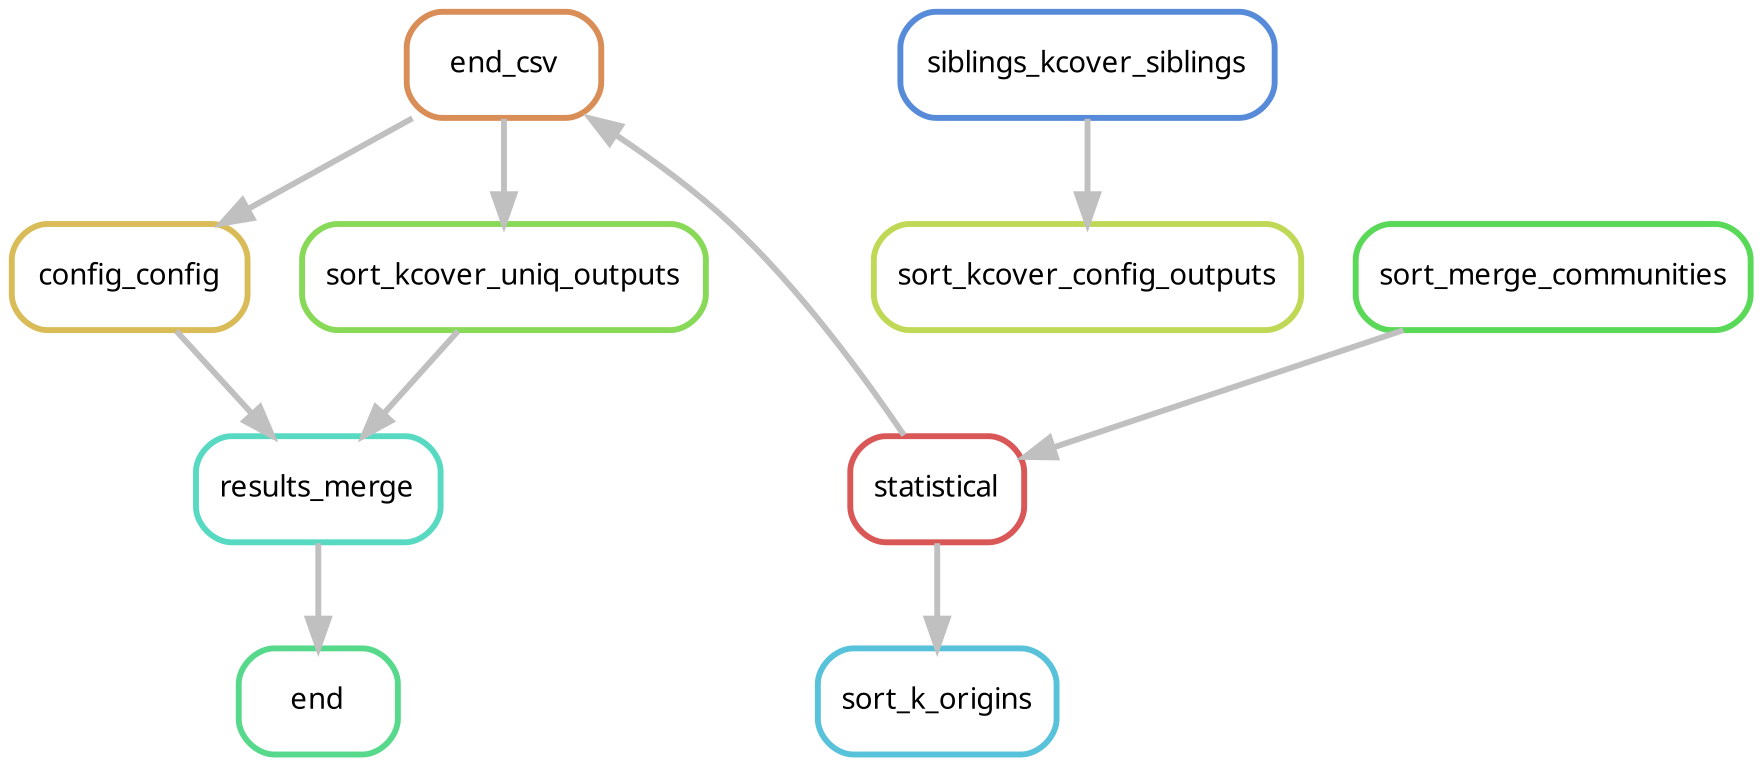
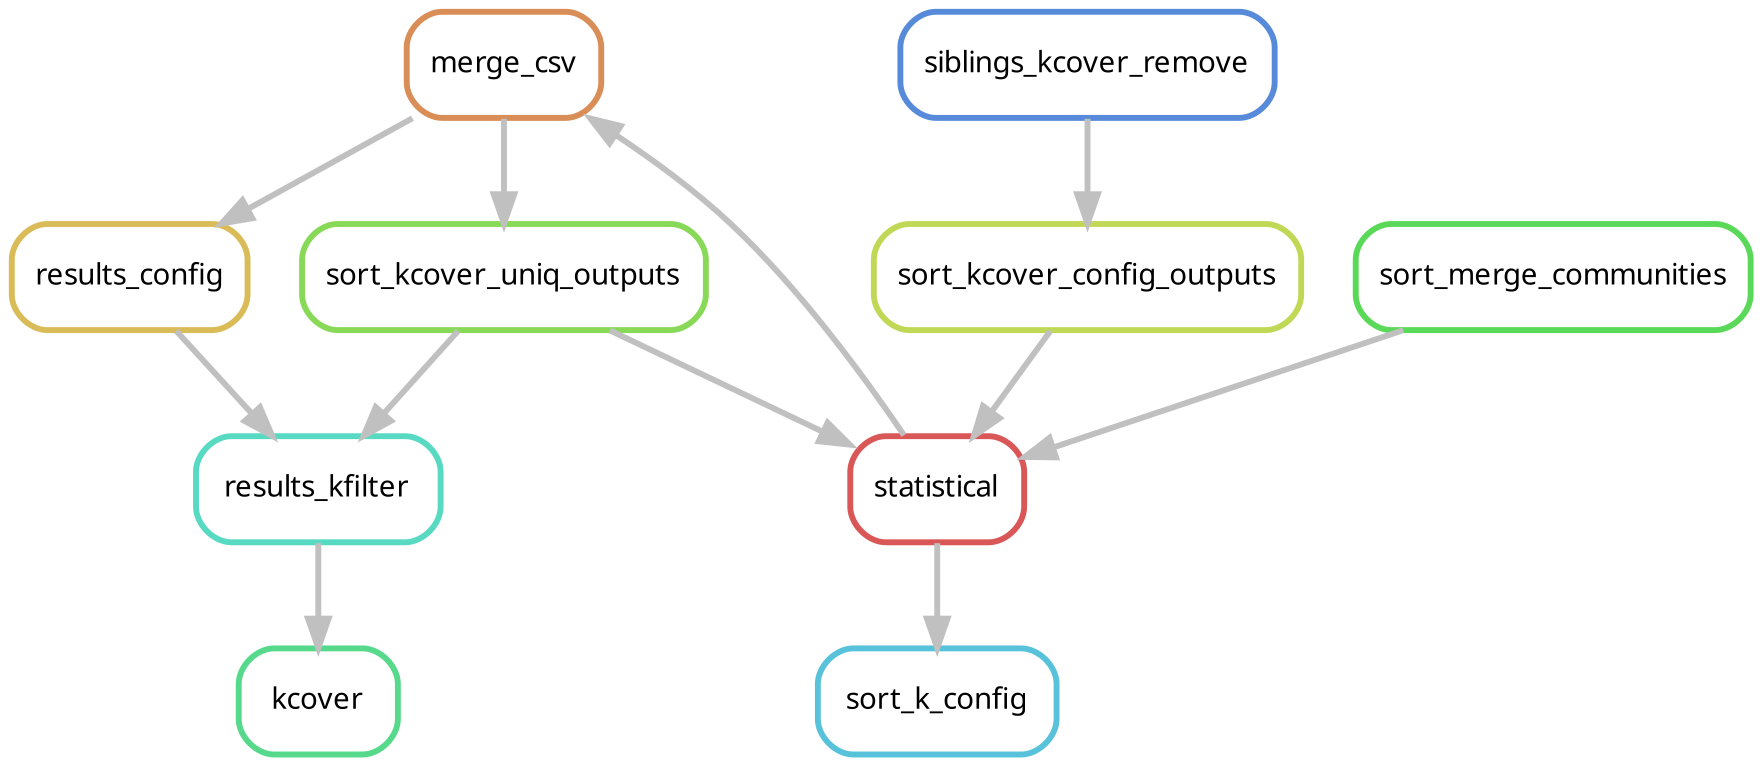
(504, 65) -> (504, 65)
(1088, 65) -> (1088, 65)
(130, 277) -> (130, 277)
none -> (1021, 371)
none -> (716, 381)
(318, 489) -> (318, 489)
(318, 701) -> (318, 701)
(937, 701) -> (937, 701)
